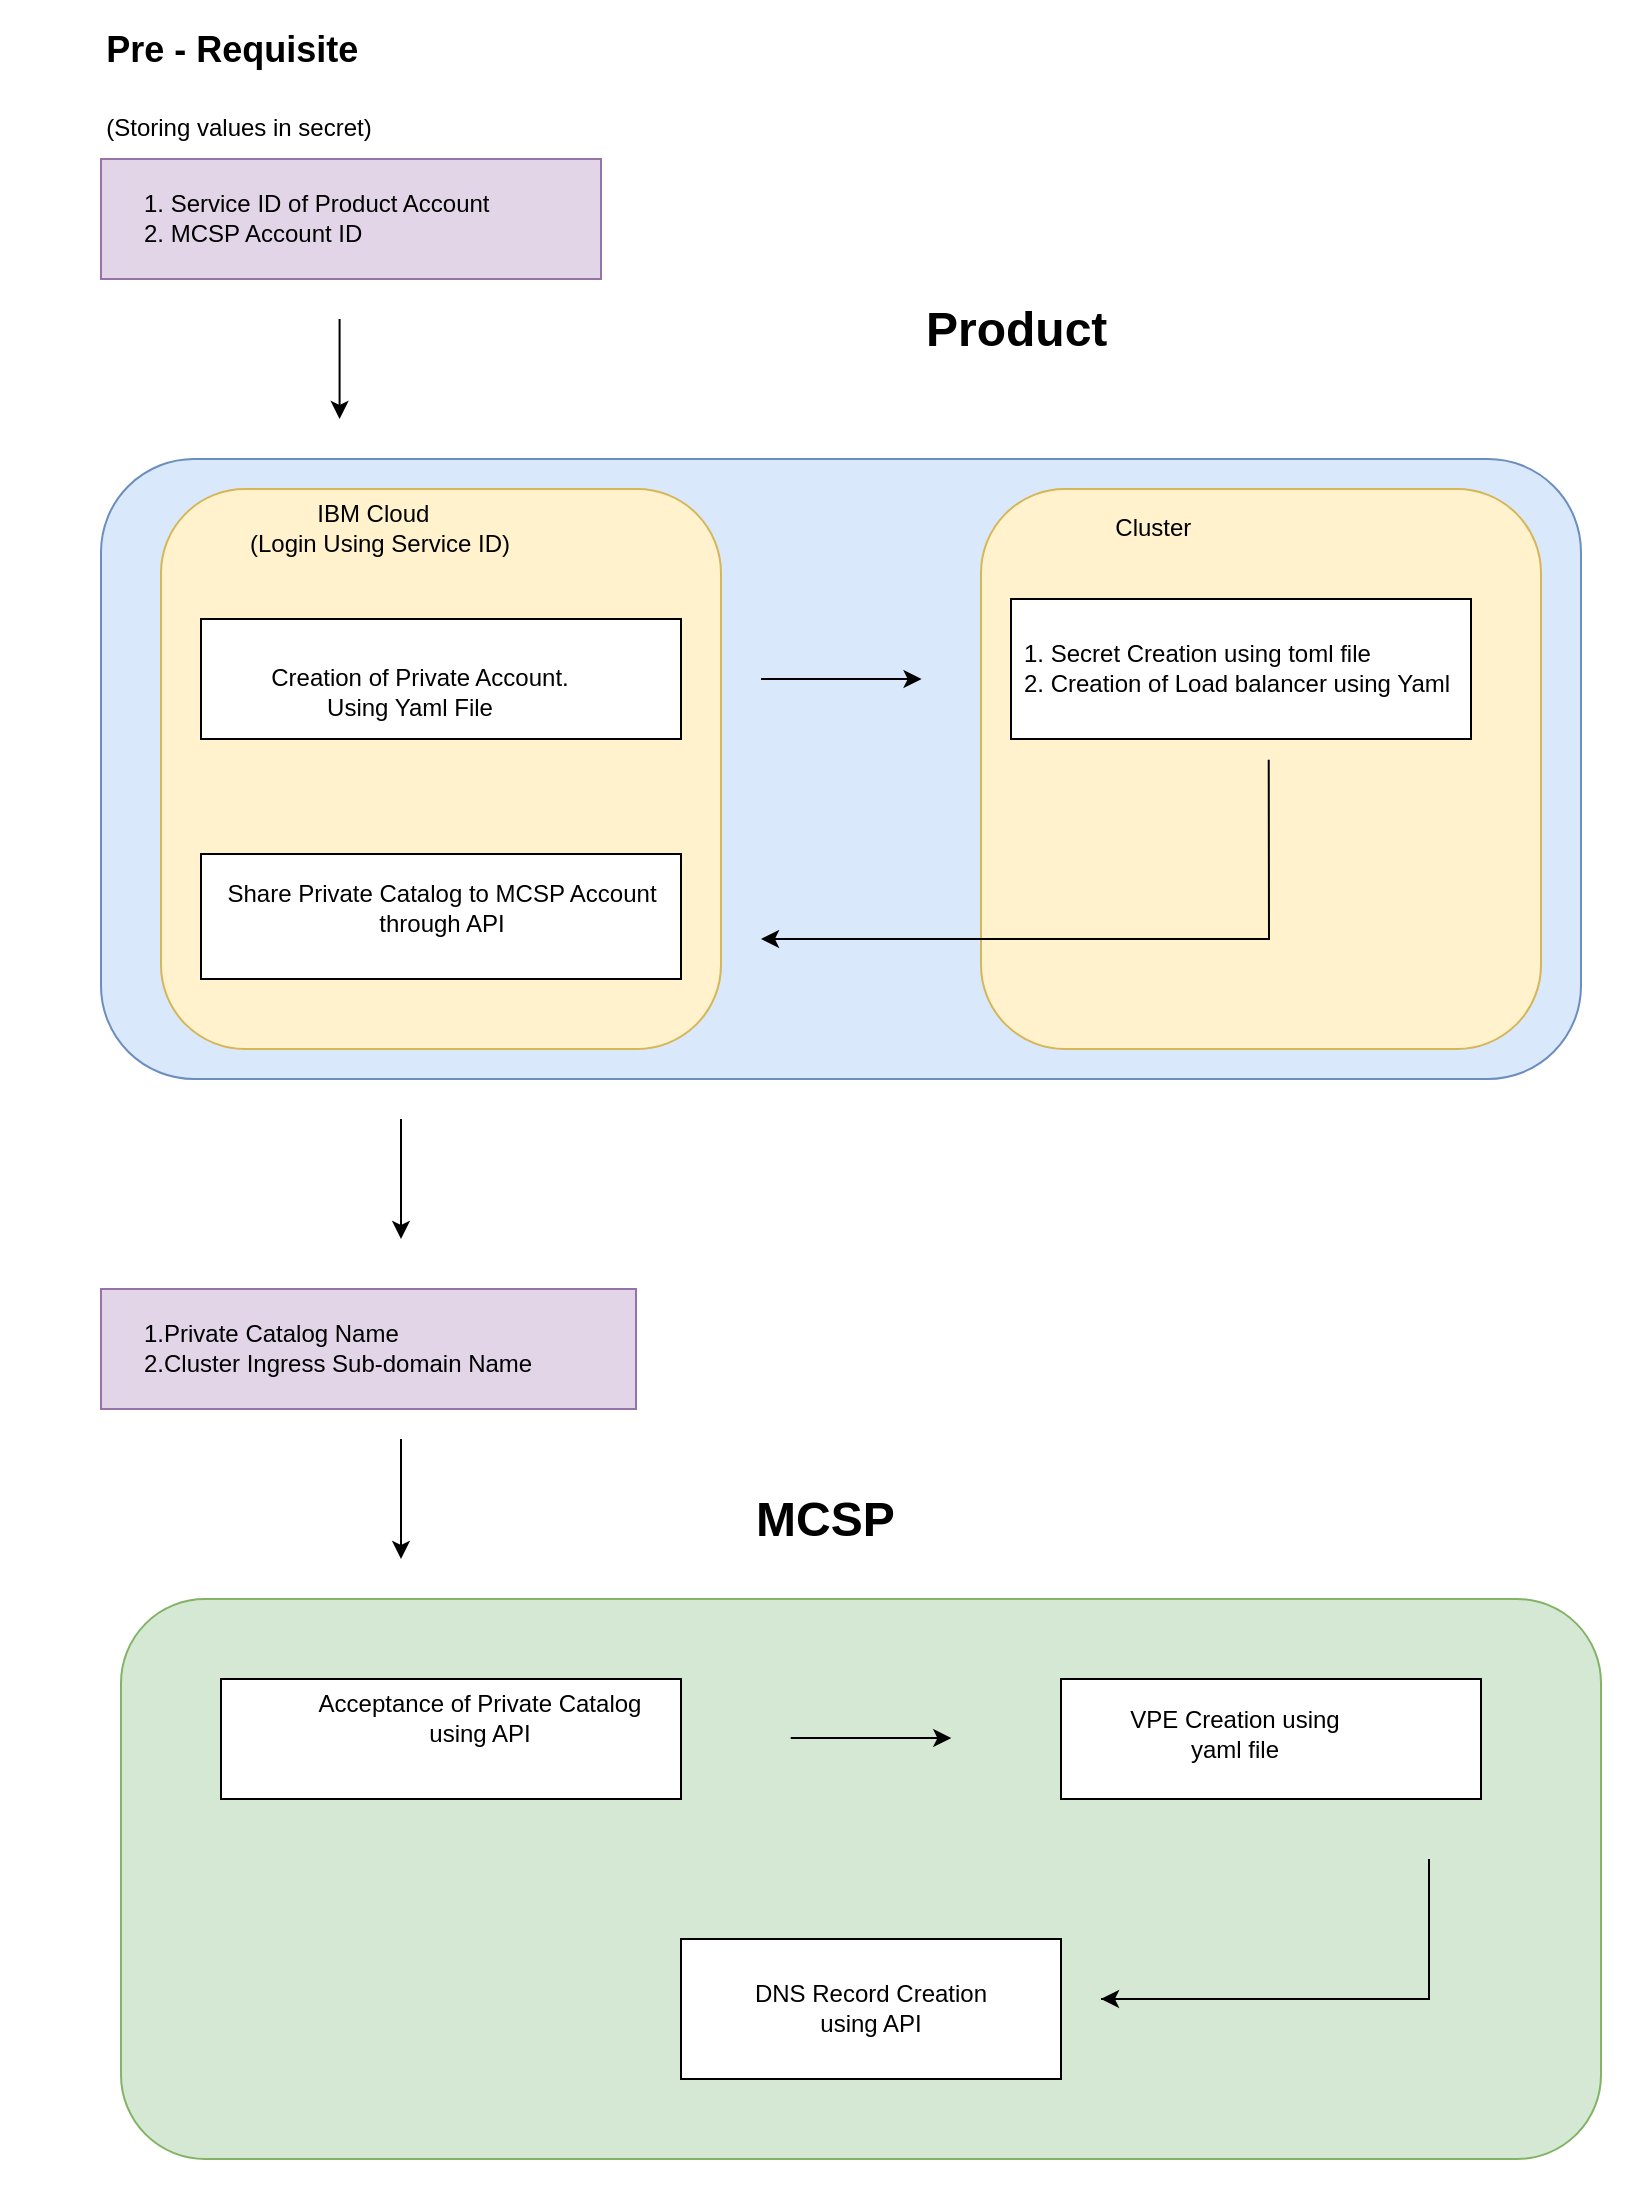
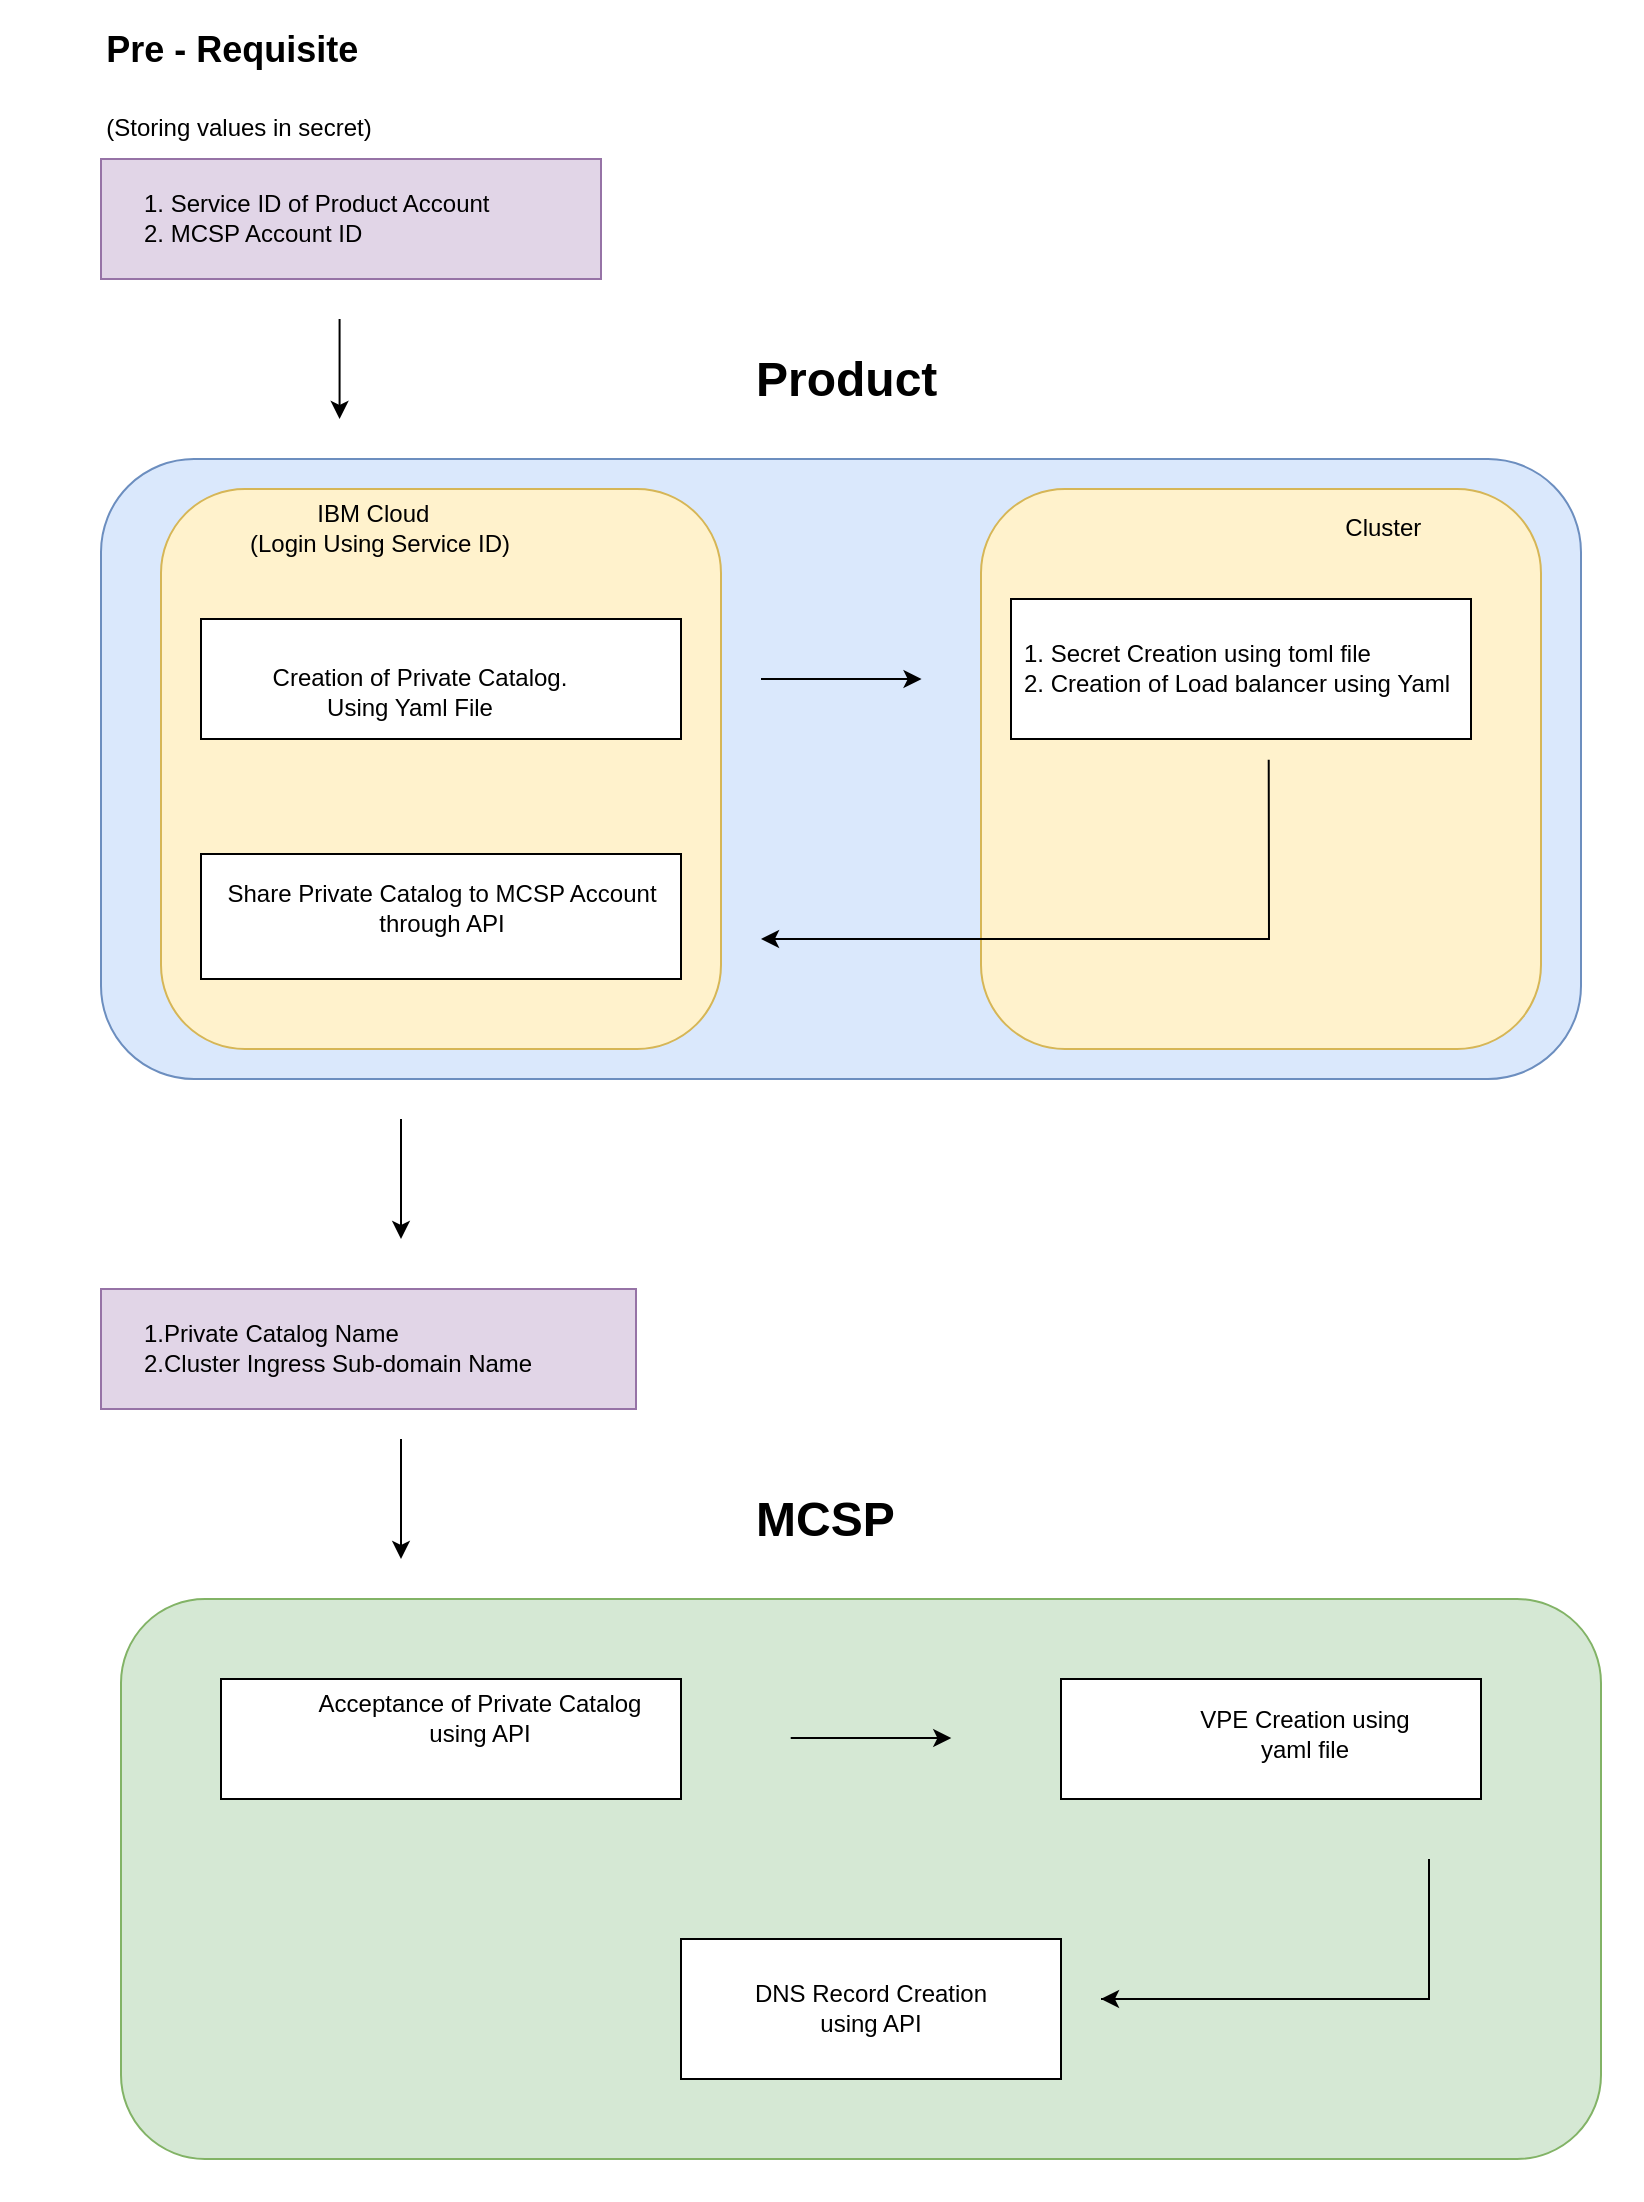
(1054, 339) -> (884, 389)
(1151, 529) -> (1381, 529)
(421, 679) -> (421, 679)
(1236, 1734) -> (1306, 1734)
